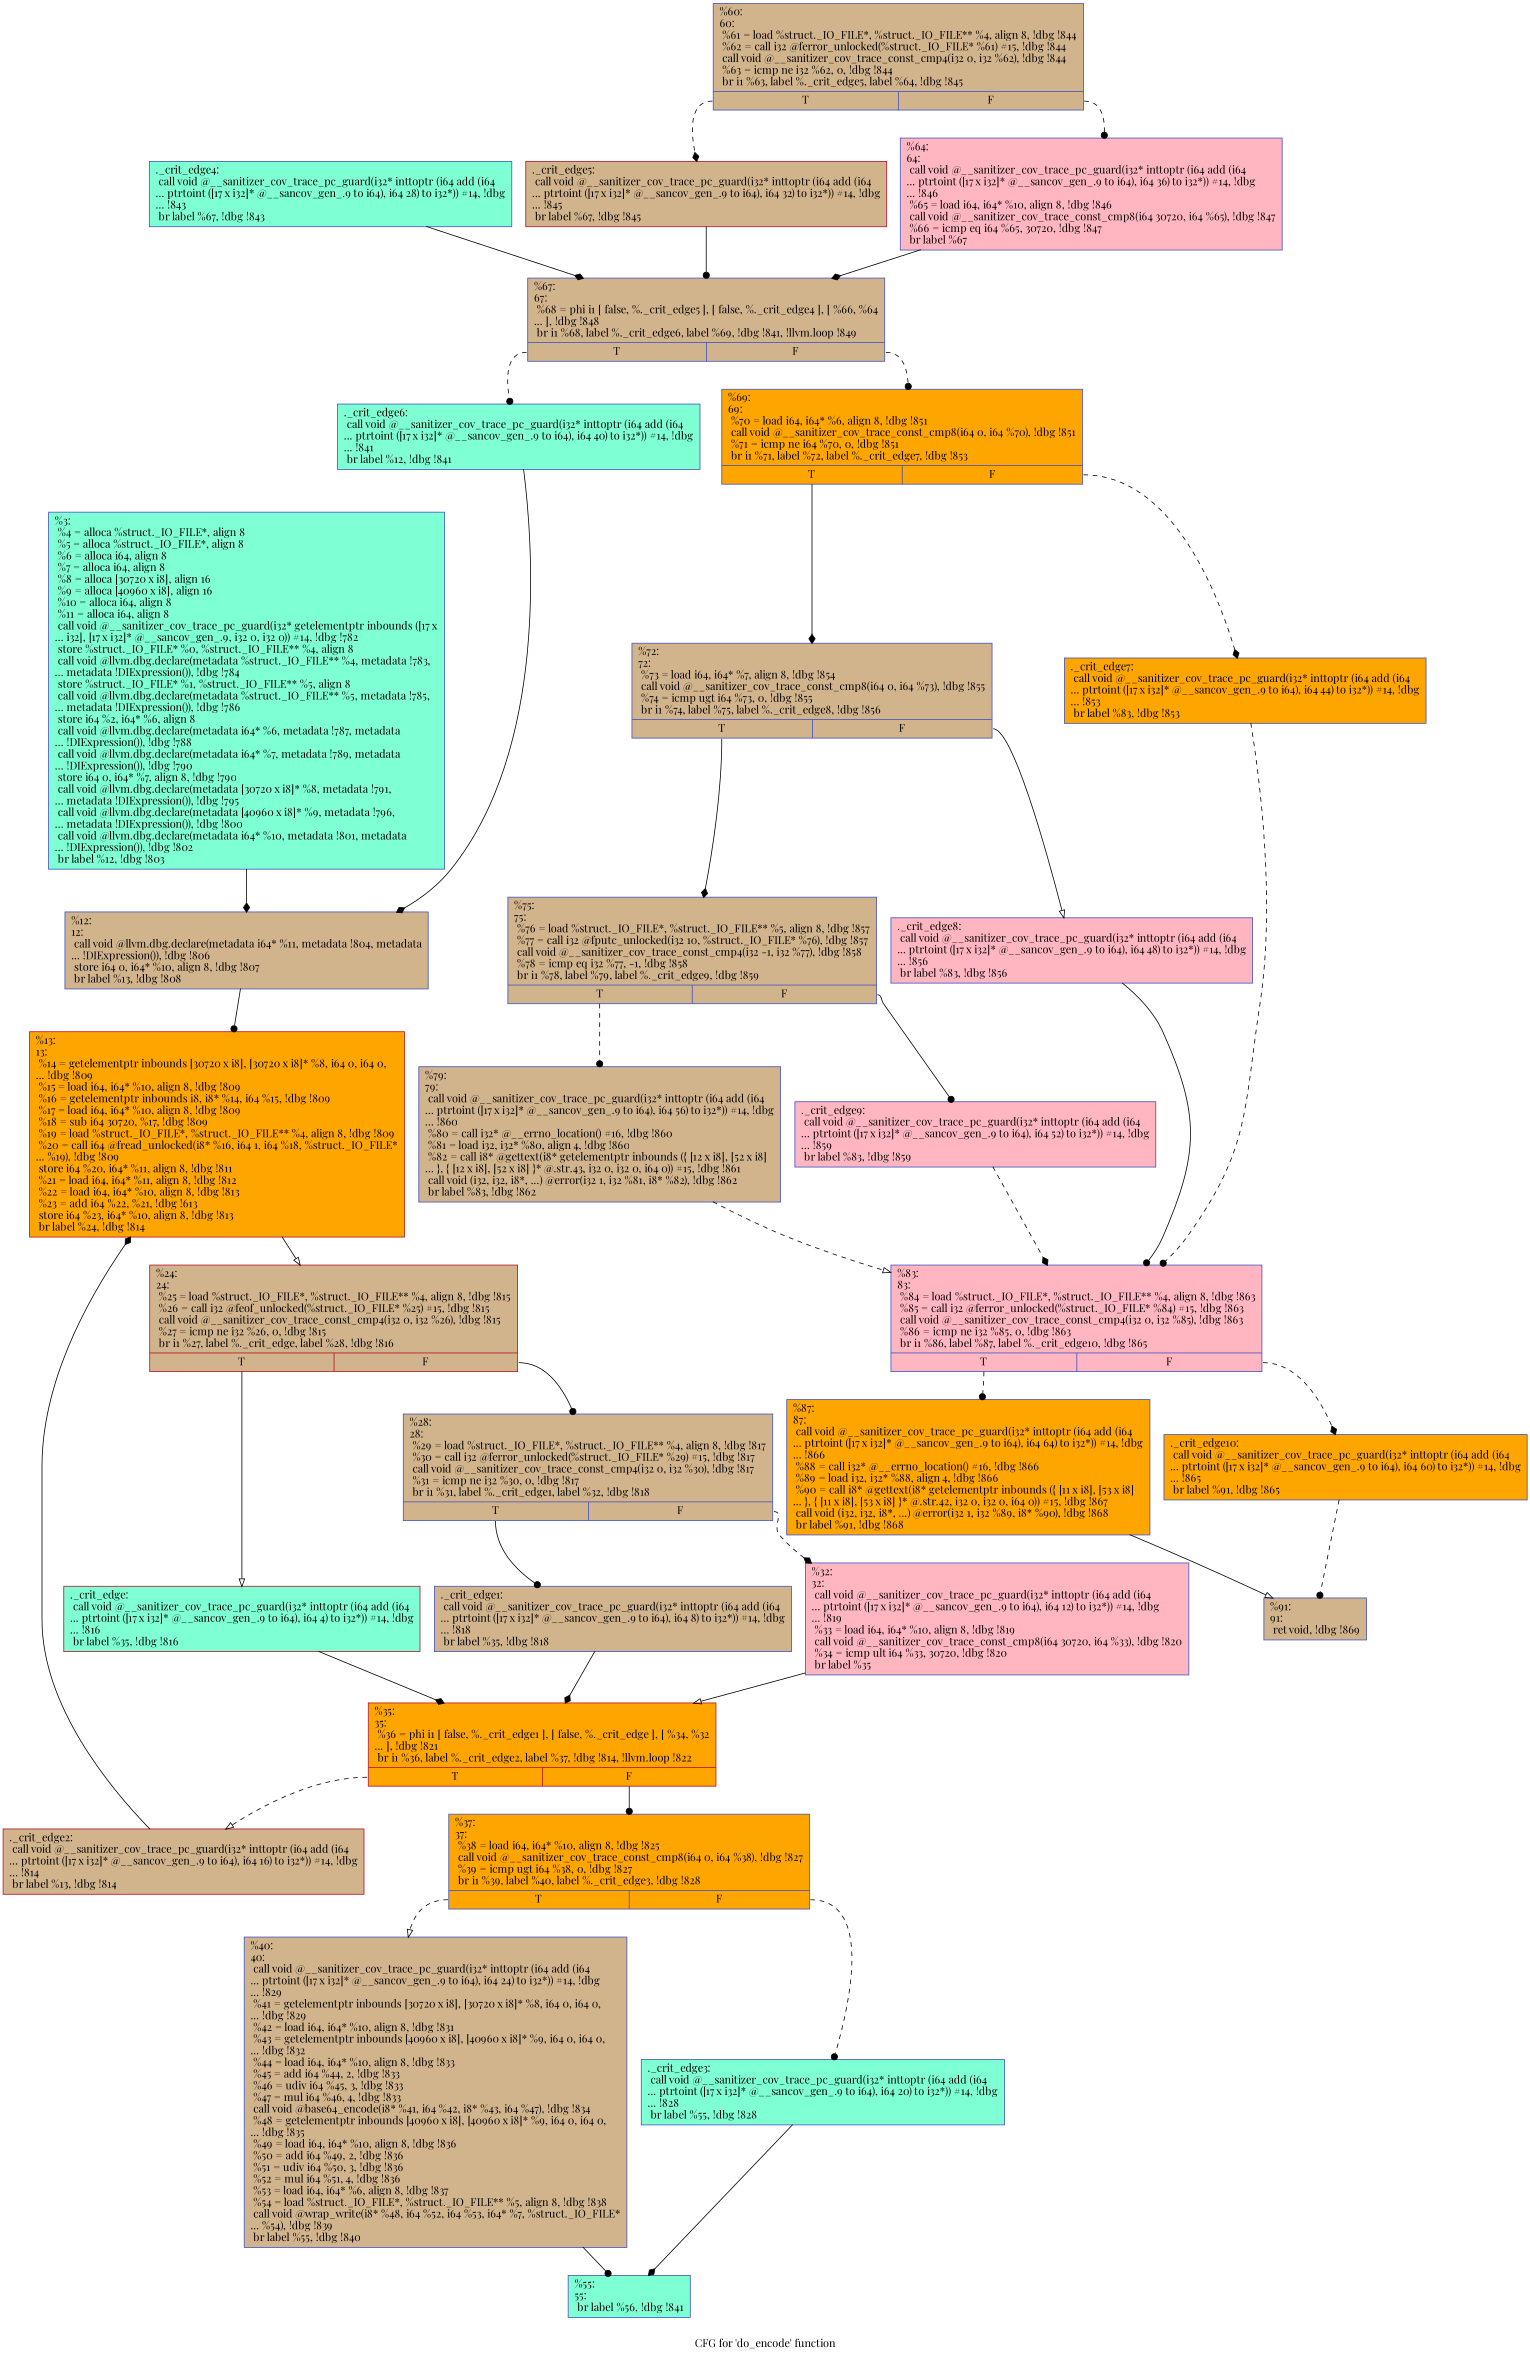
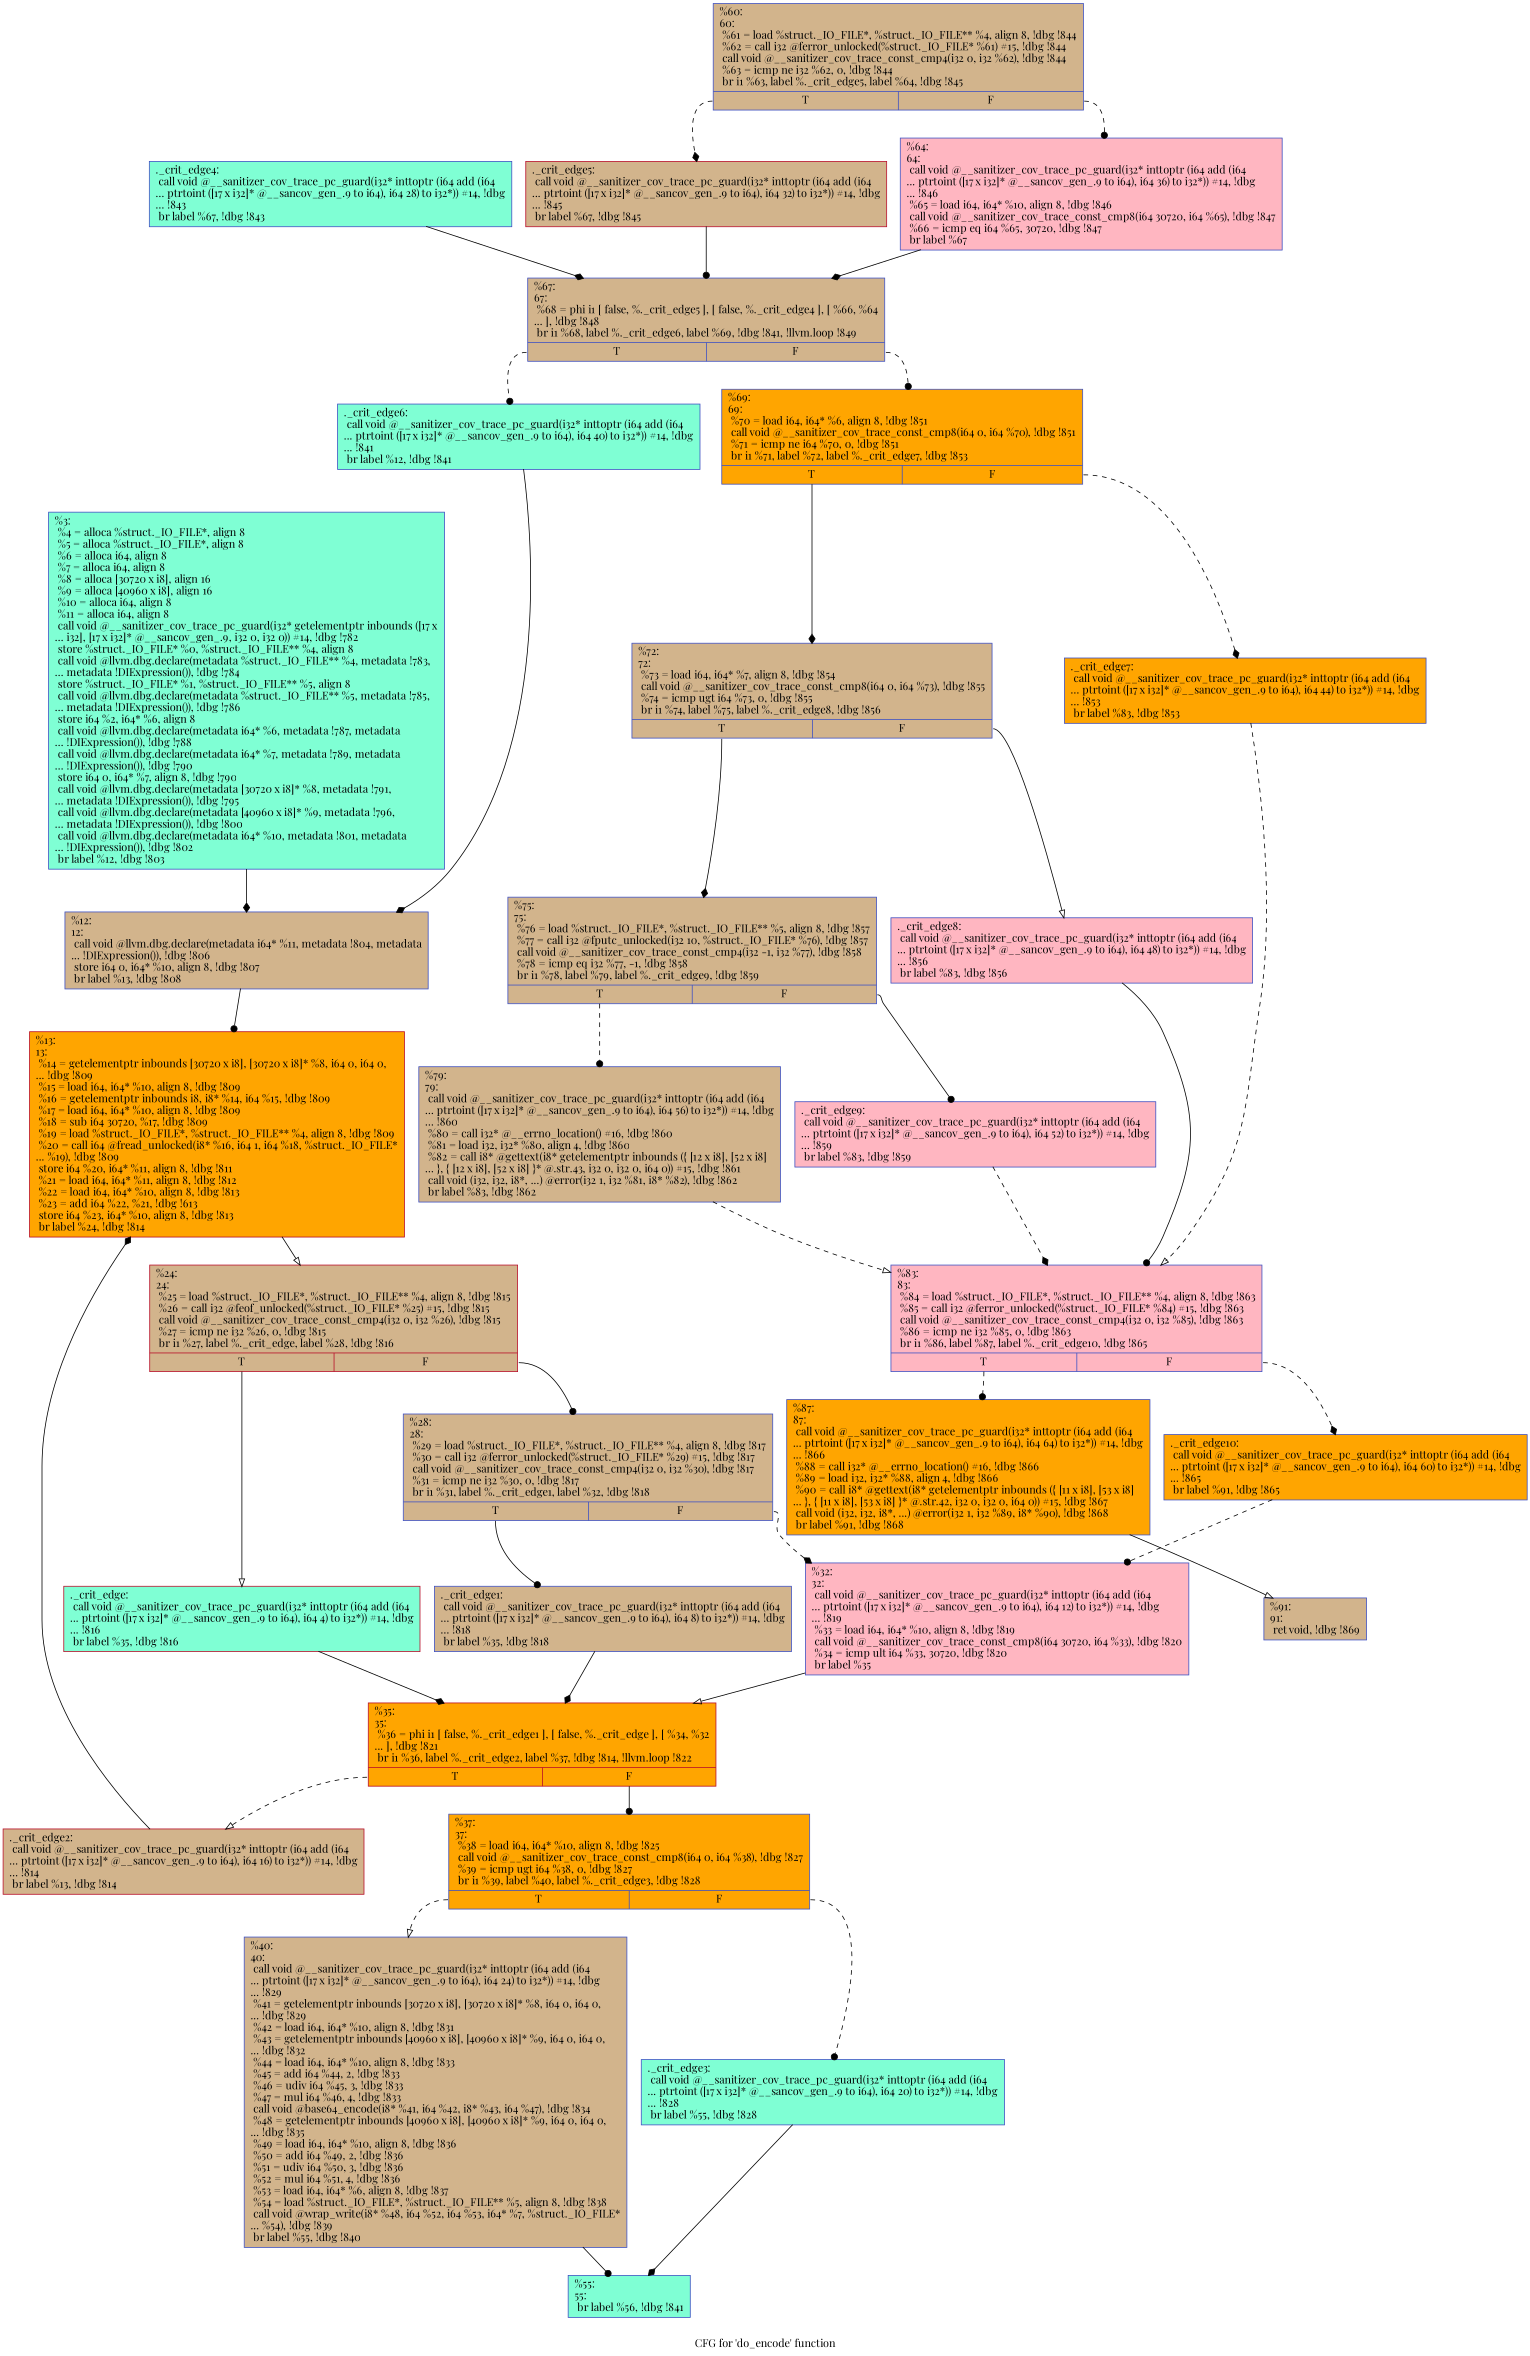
(1260, 1003) -> (1260, 1003)
(1330, 1546) -> (1201, 1530)
